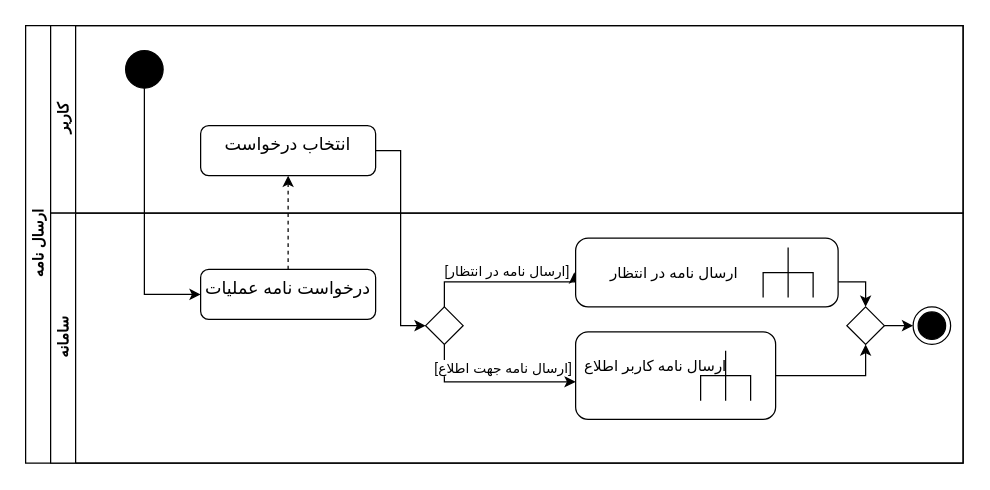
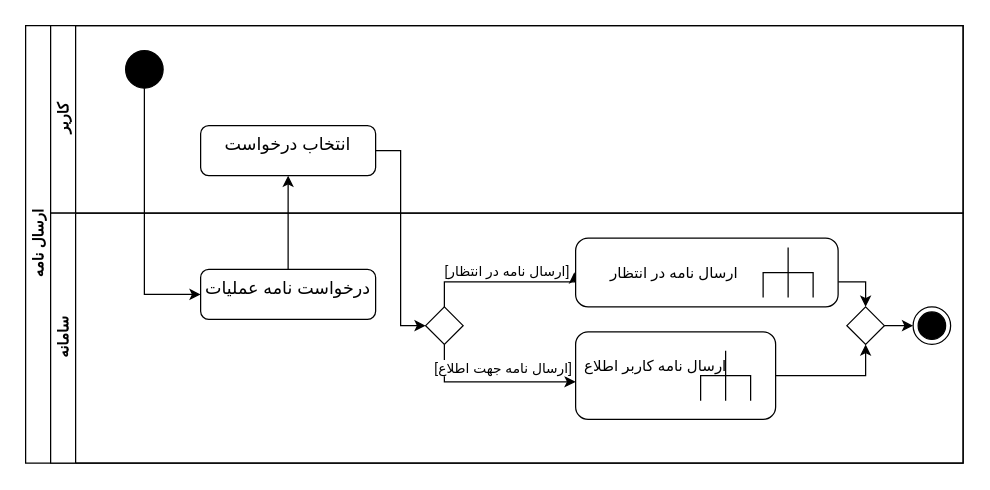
(288, 226) -> (288, 226)
